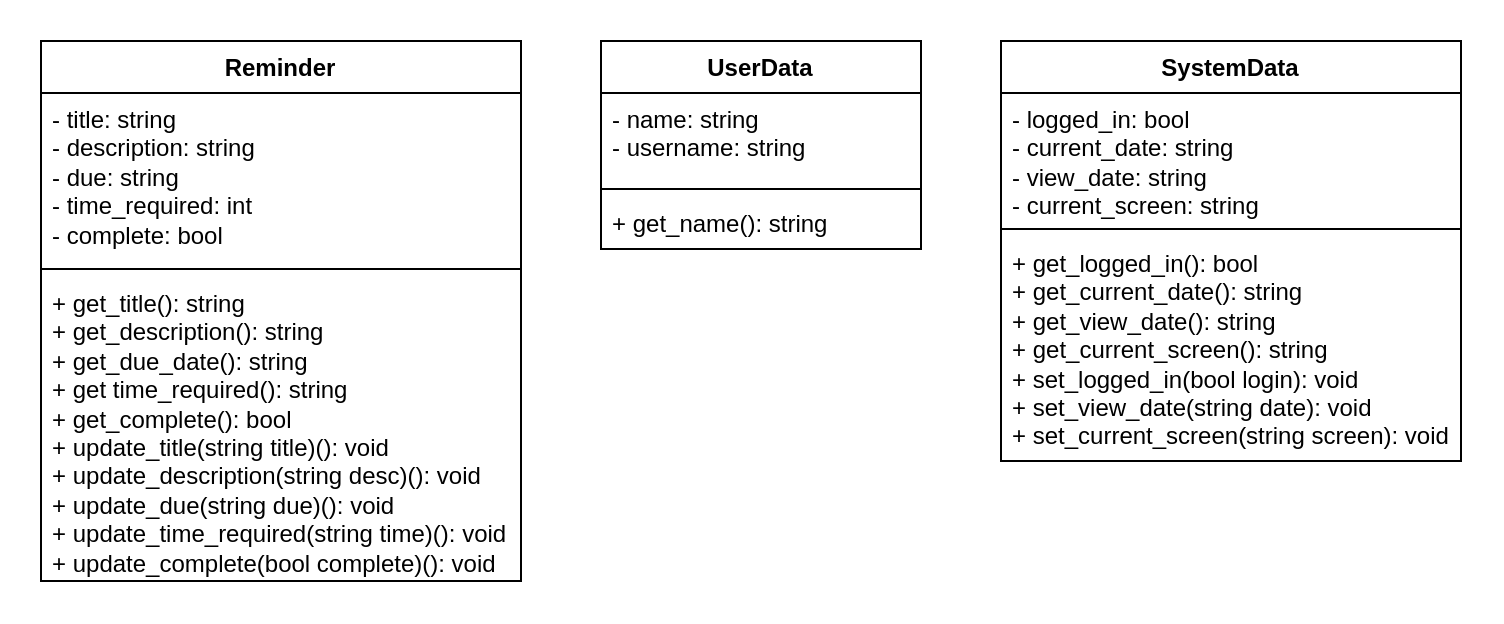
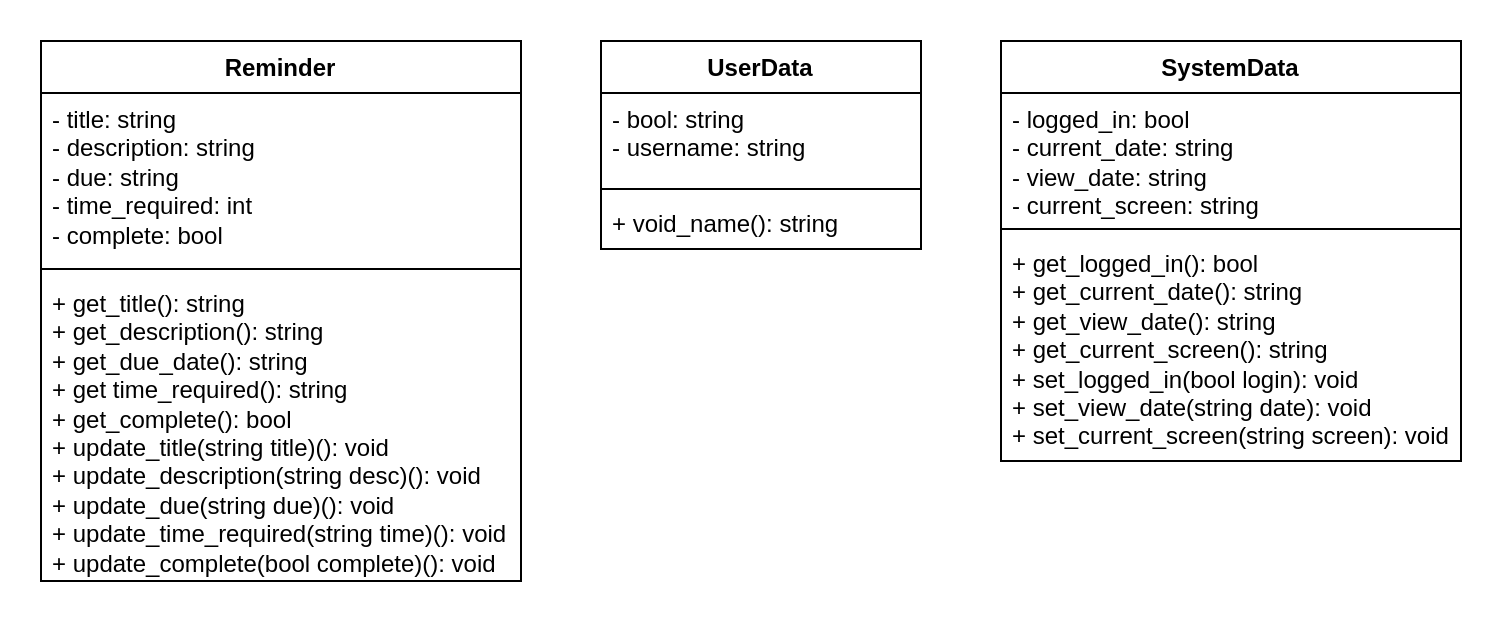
(721, 136) -> (721, 136)
(735, 225) -> (739, 225)
